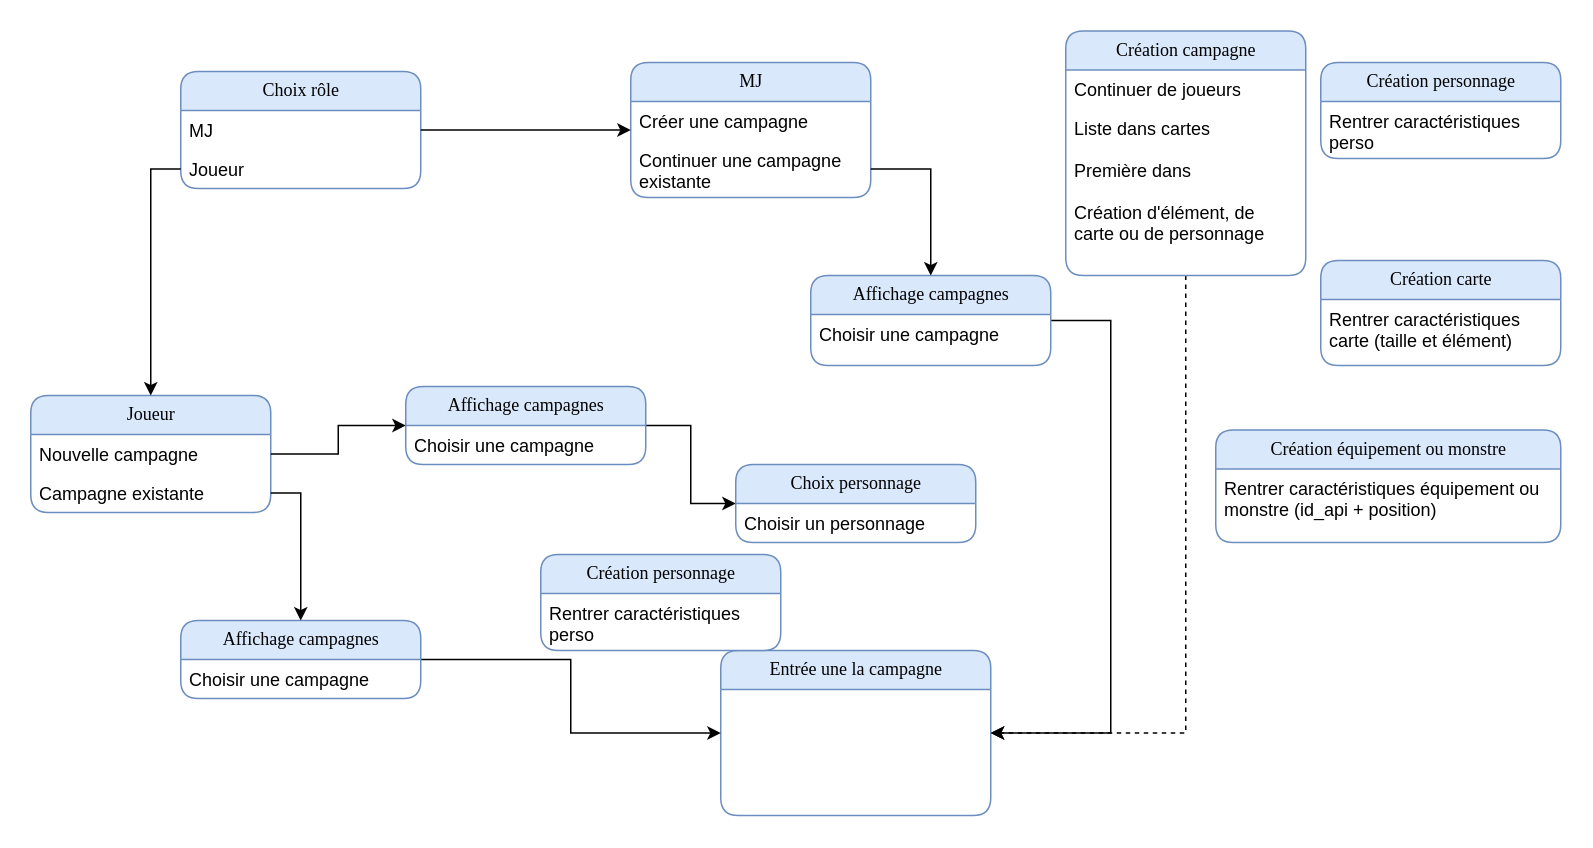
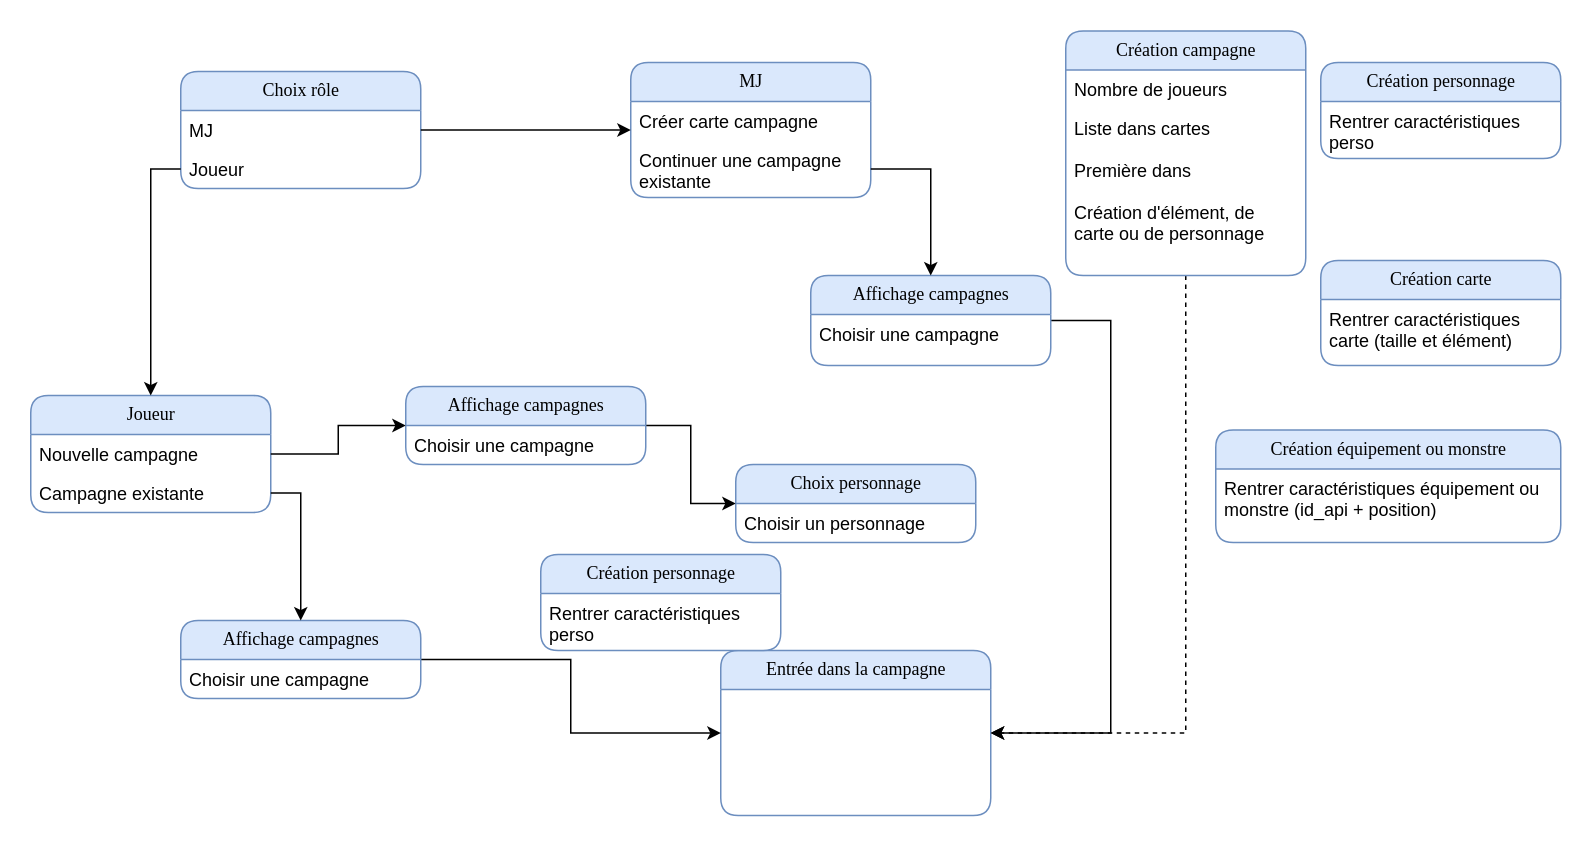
(1169, 91) -> (1156, 91)
(726, 123) -> (736, 123)
(857, 670) -> (857, 670)
